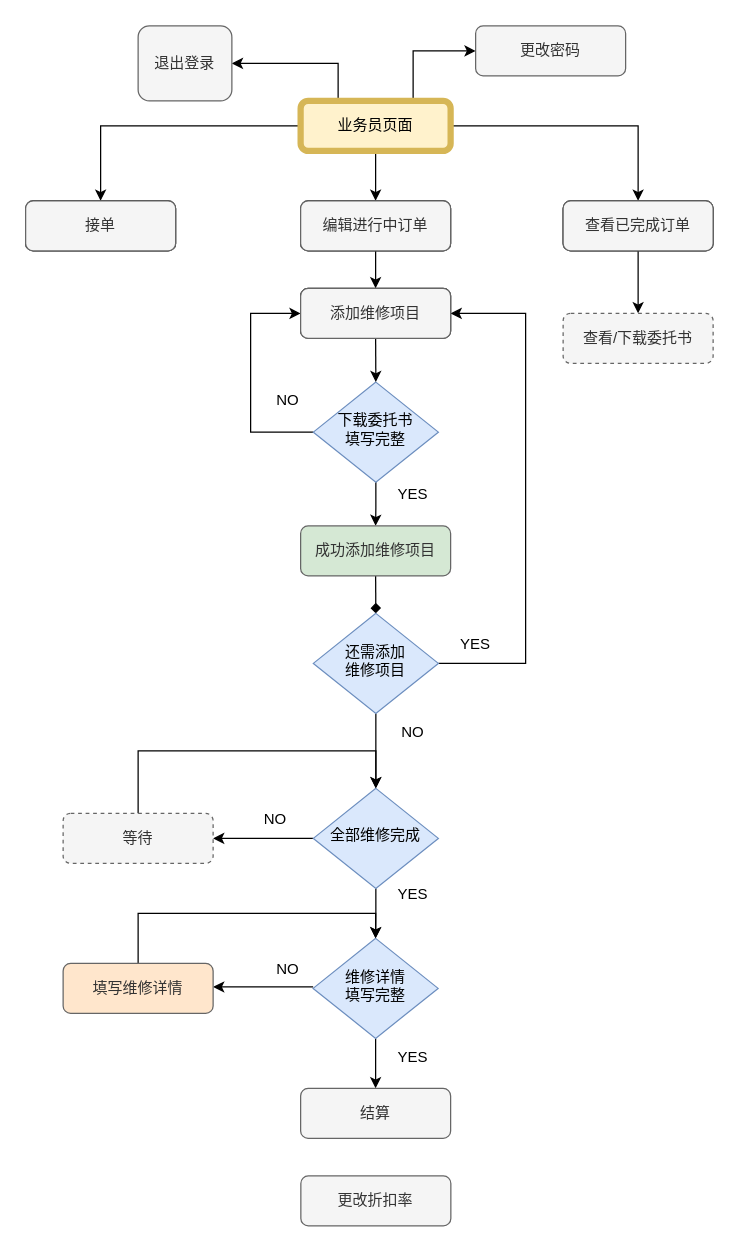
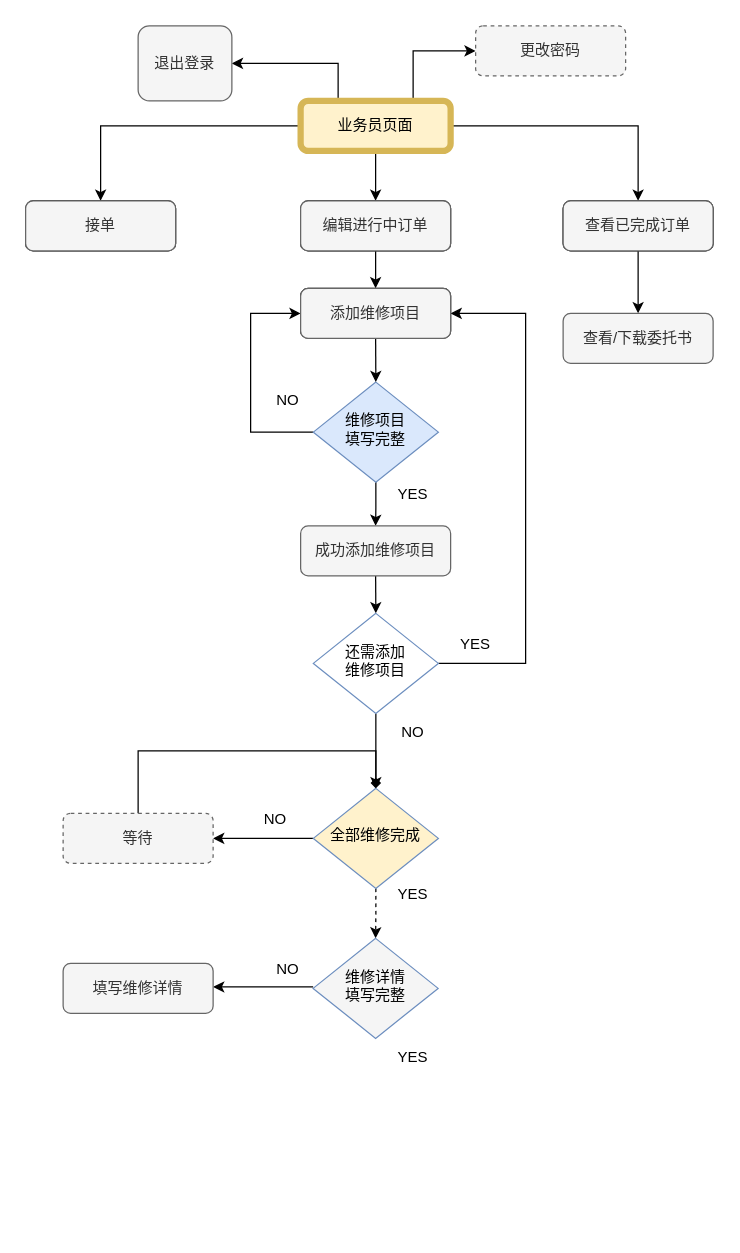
(551, 51) -> (551, 51)
(638, 338) -> (638, 338)
(376, 429) -> (376, 429)
(376, 551) -> (376, 551)
(376, 602) -> (376, 603)
(376, 663) -> (376, 663)
(376, 713) -> (376, 713)
(376, 838) -> (376, 838)
(376, 901) -> (376, 901)
(230, 913) -> none
(138, 988) -> (138, 988)
(376, 988) -> (376, 988)
(376, 1059) -> none
(376, 1113) -> none
(376, 1201) -> none
